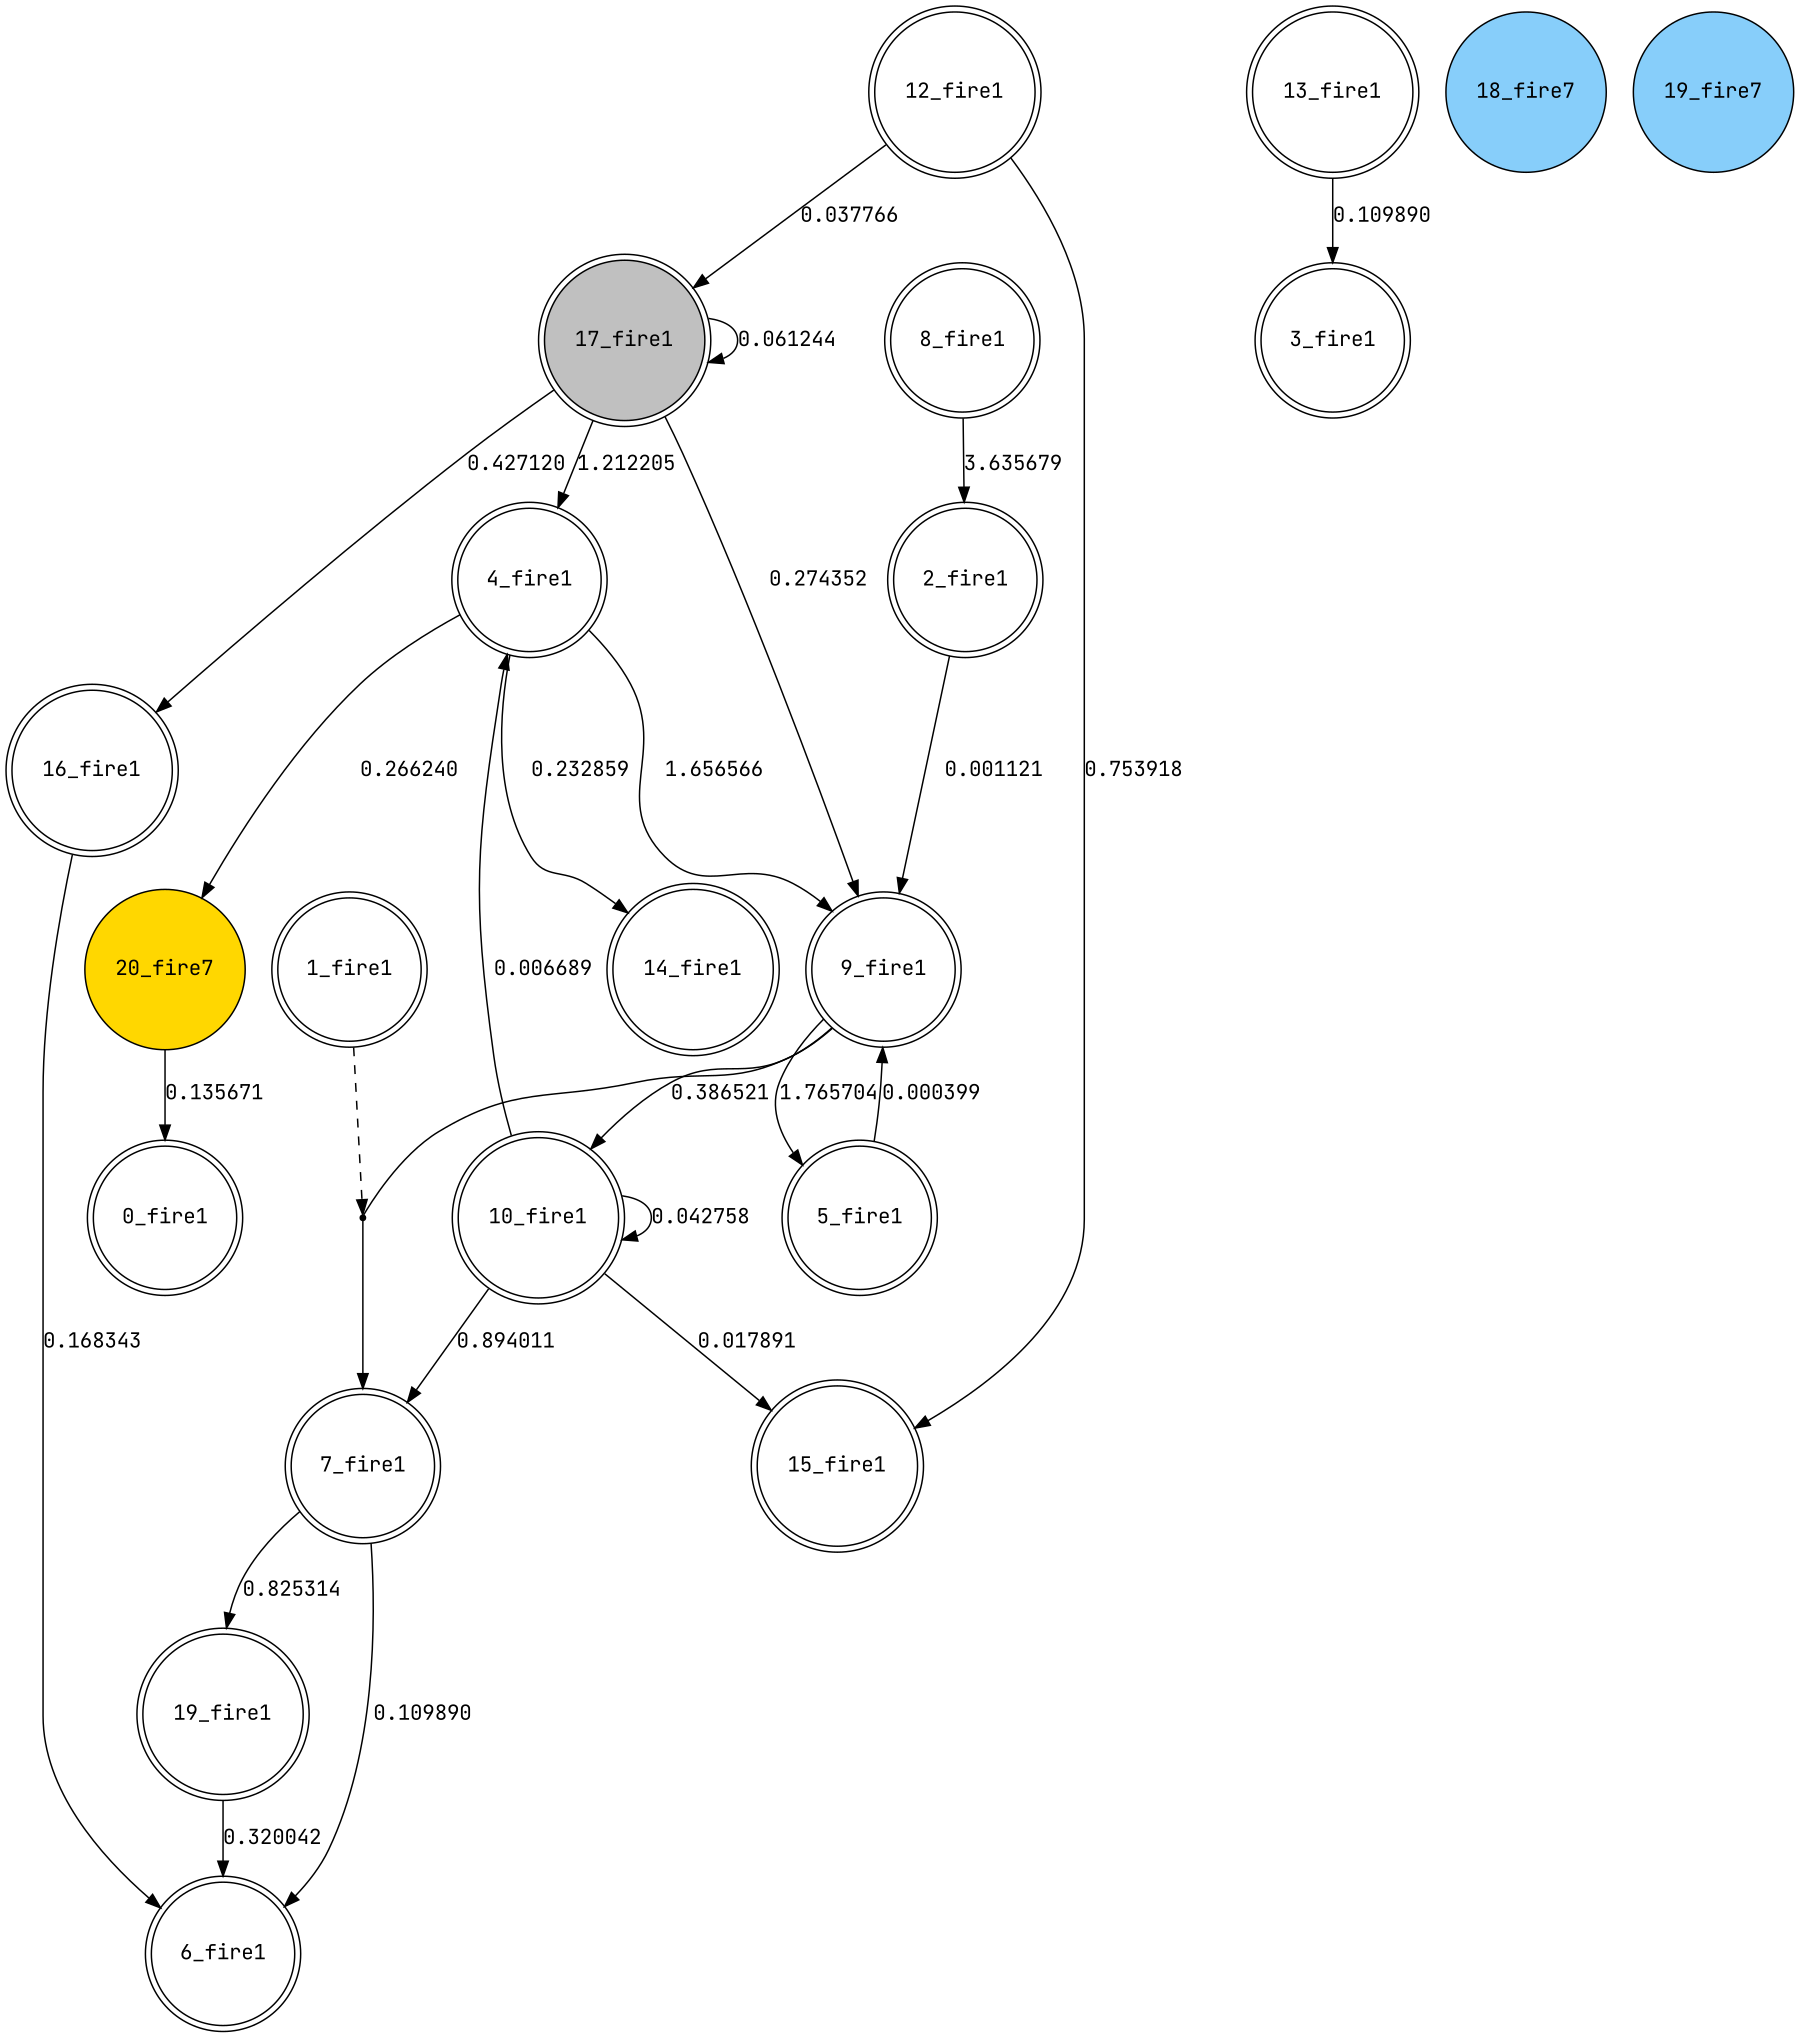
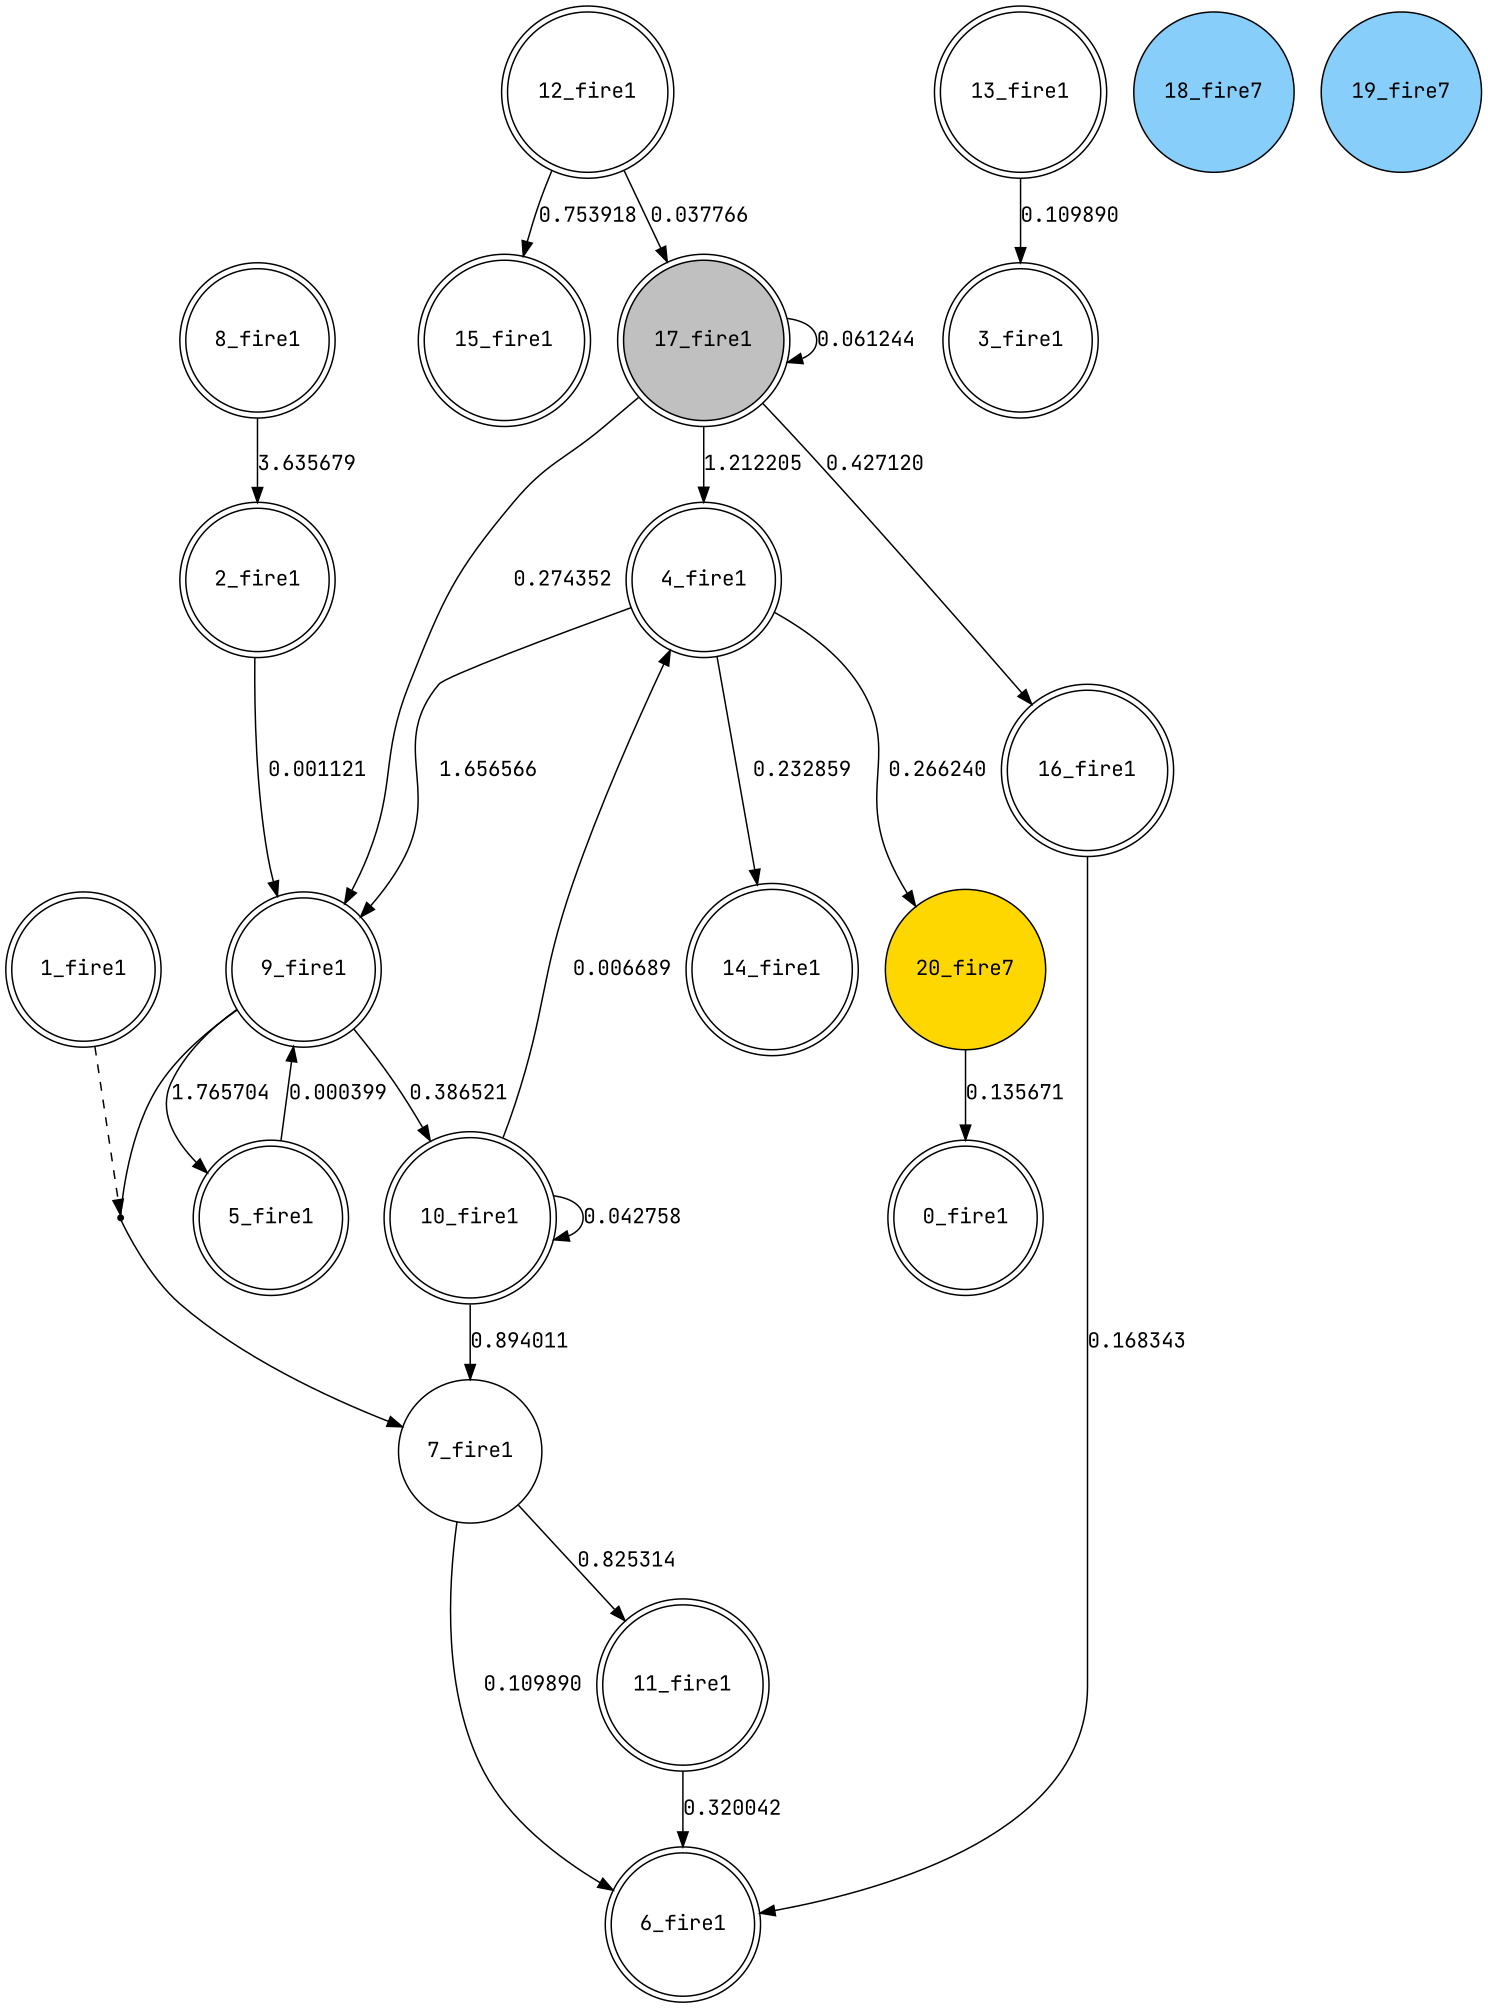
(682, 1337) -> none
(363, 1466) -> (470, 1451)
(223, 1714) -> (683, 1685)
